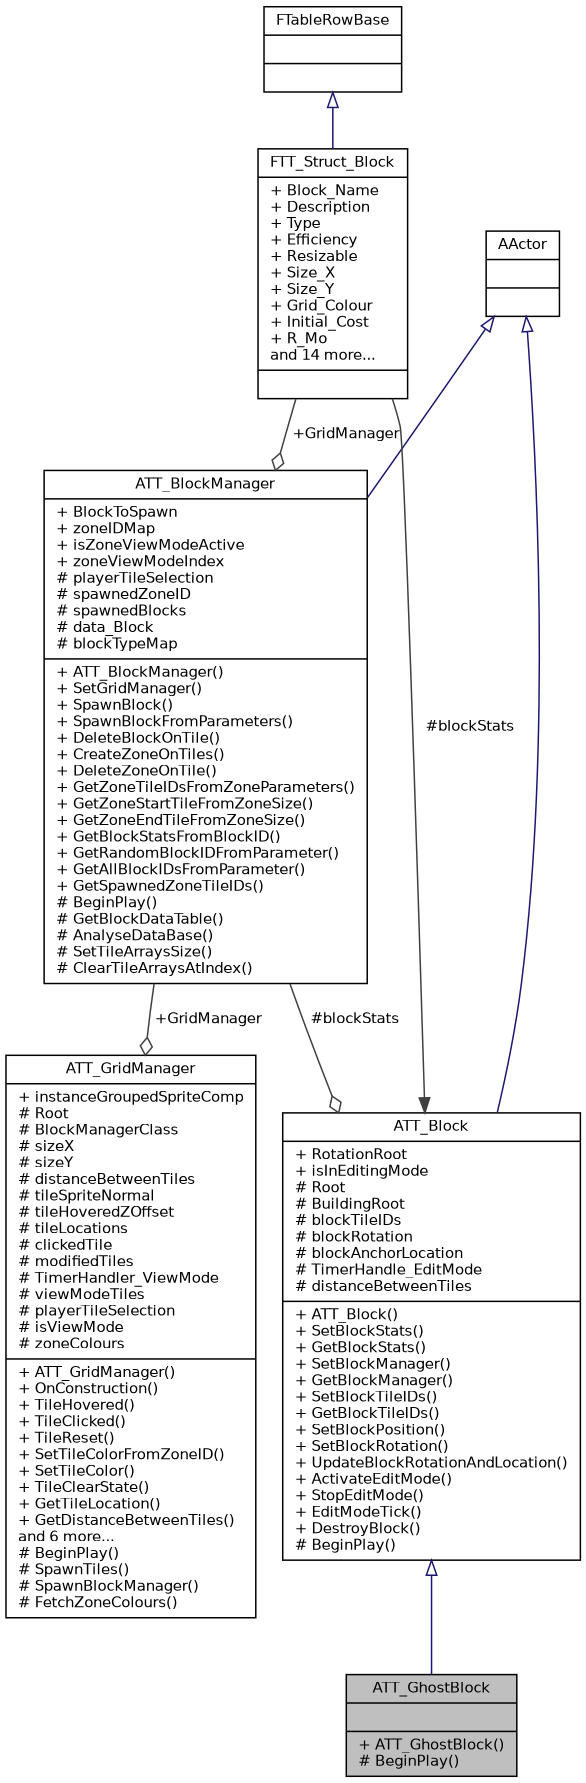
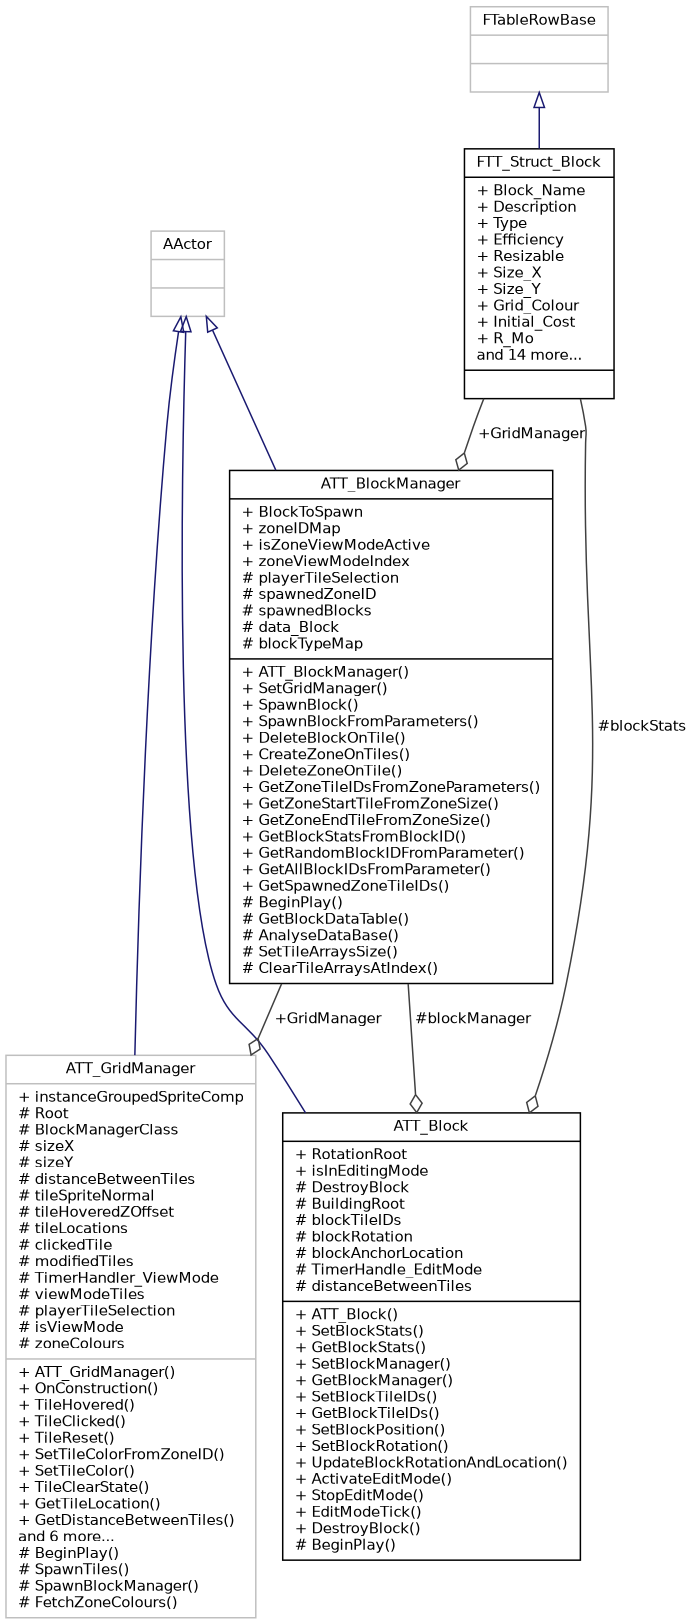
(333, 49) -> (539, 49)
(523, 274) -> (188, 274)
none -> (148, 693)
(413, 748) -> (592, 750)
(353, 1019) -> (471, 1019)
(320, 1188) -> (352, 1188)
(131, 1337) -> (131, 1337)
(432, 1725) -> none
